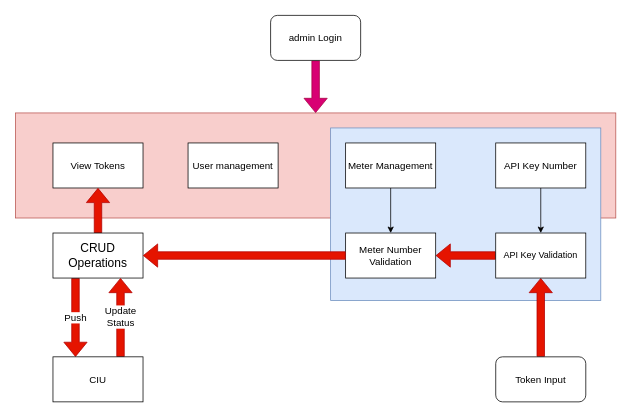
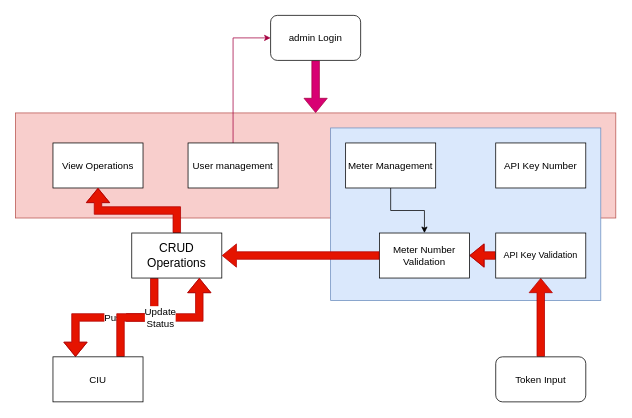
none -> (233, 38)
(98, 165) -> (98, 165)
(540, 208) -> none
(98, 255) -> (177, 255)
(390, 255) -> (424, 255)
